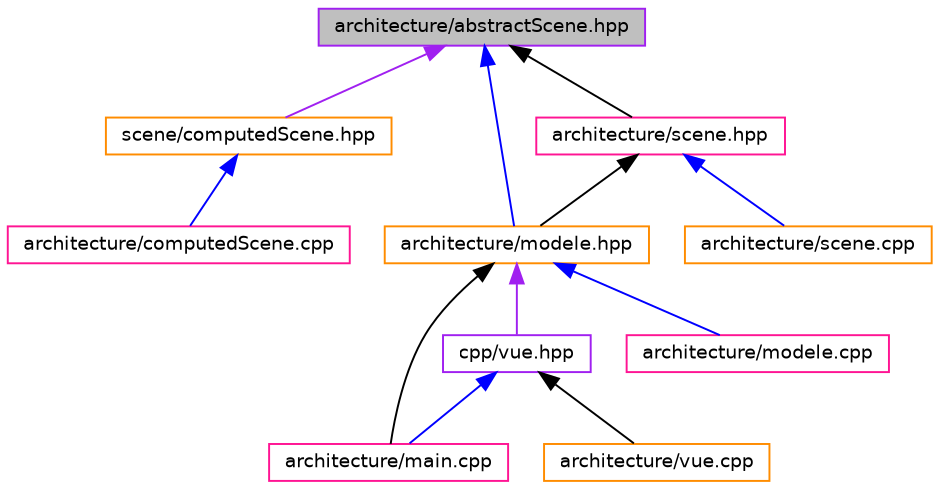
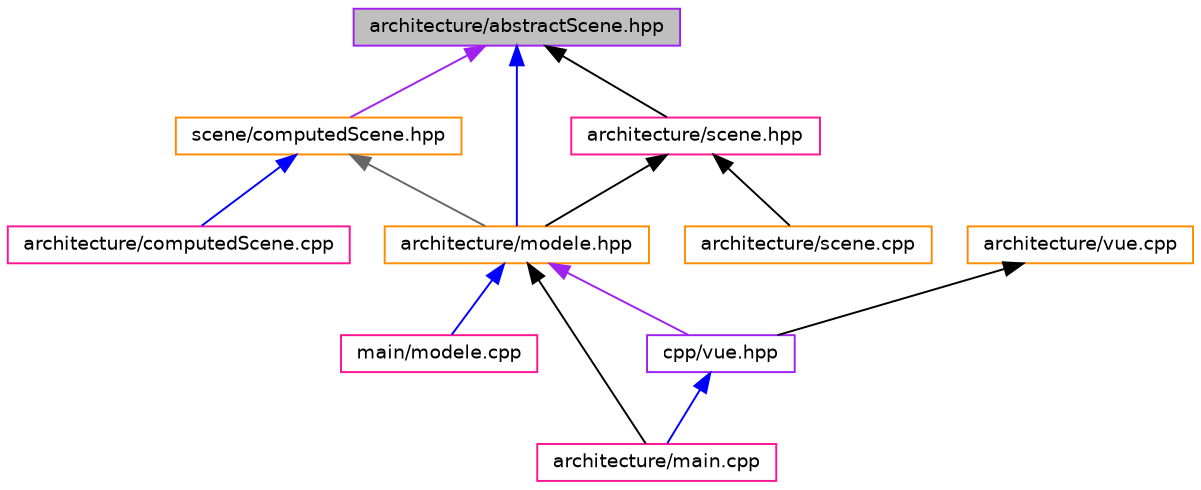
none -> (426, 195)
(742, 196) -> (759, 197)
(758, 354) -> (439, 354)
(595, 414) -> (891, 302)
